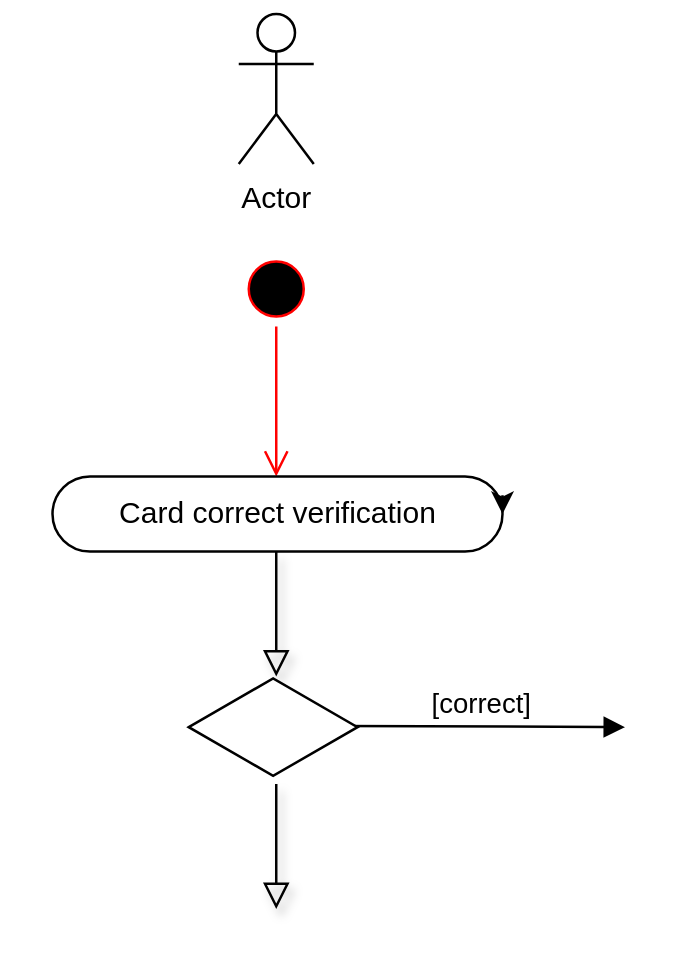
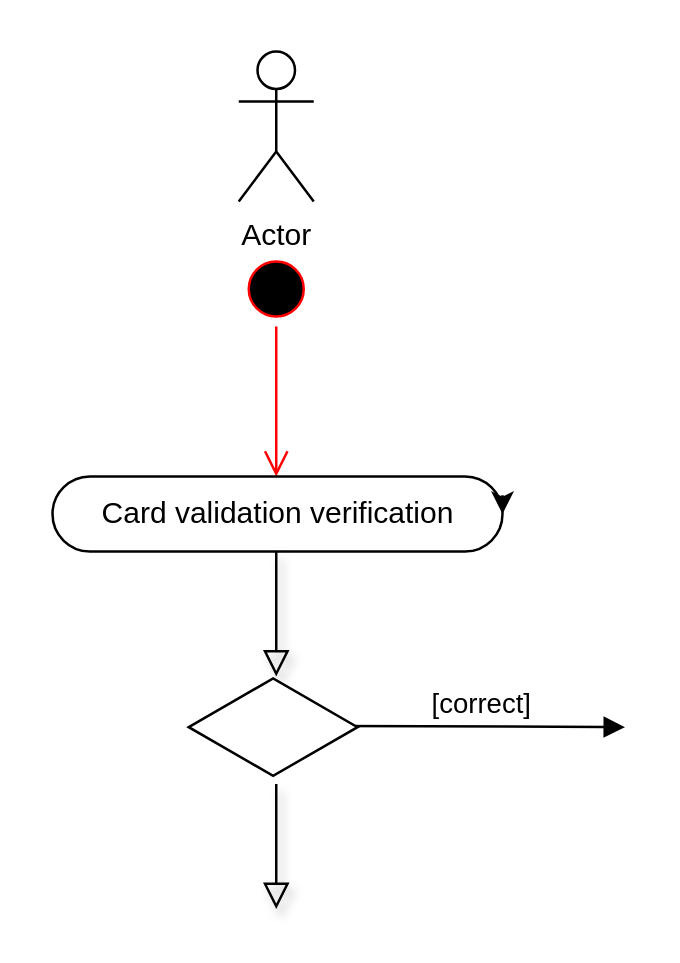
(276, 89) -> (276, 126)
(279, 514) -> (279, 514)
